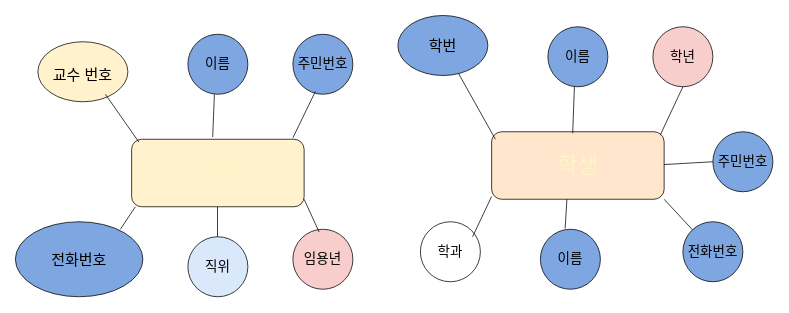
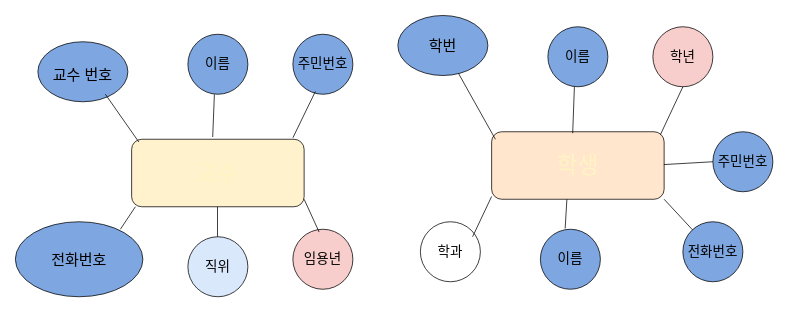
(83, 72) -> (83, 72)
